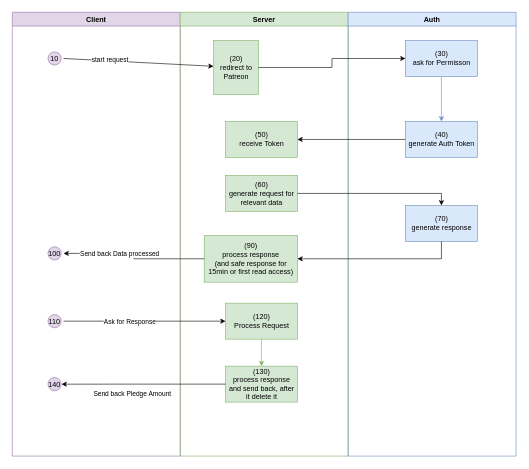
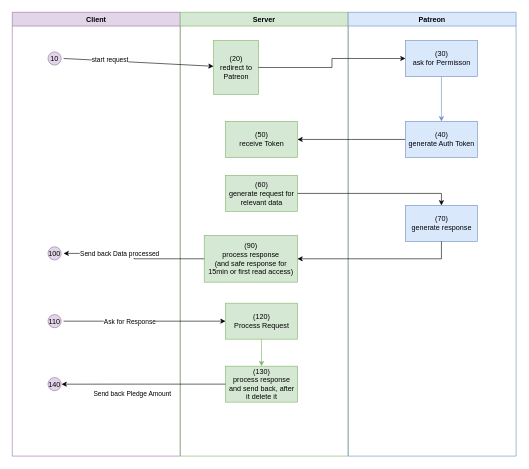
(432, 20) -> (432, 20)
